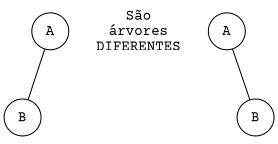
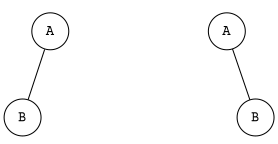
(139, 31) -> none
